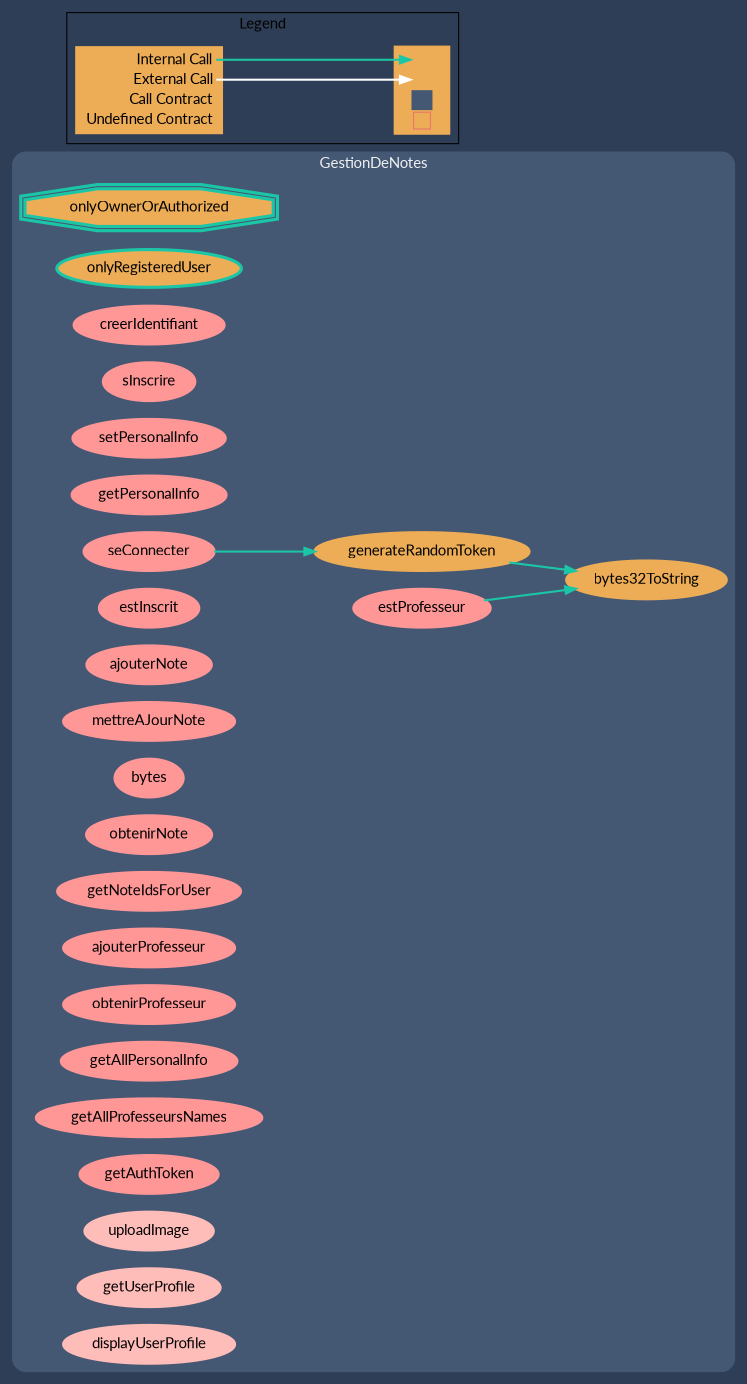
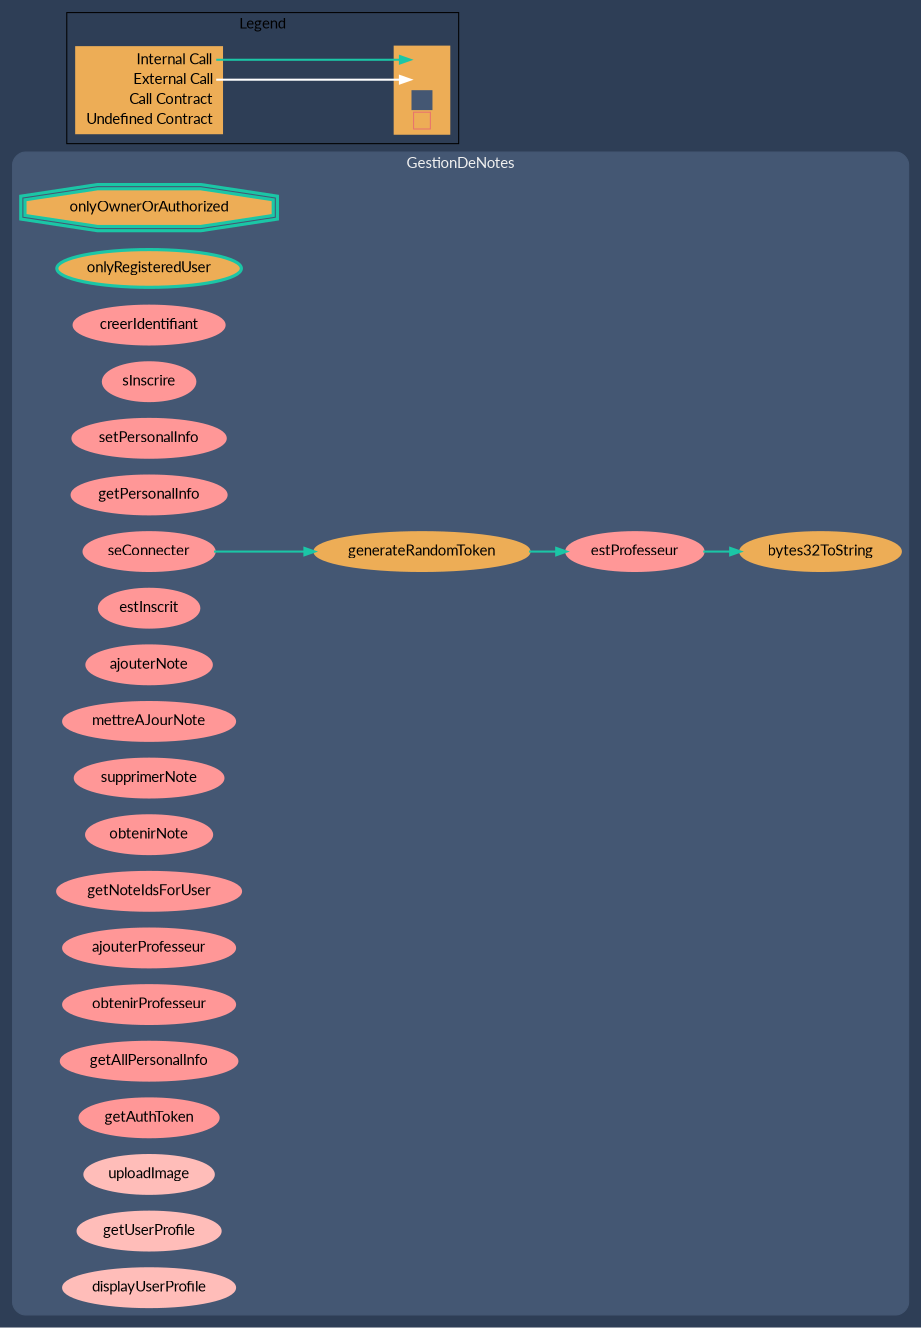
(537, 566) -> (543, 552)
(149, 778) -> (149, 778)
(149, 1118) -> none
